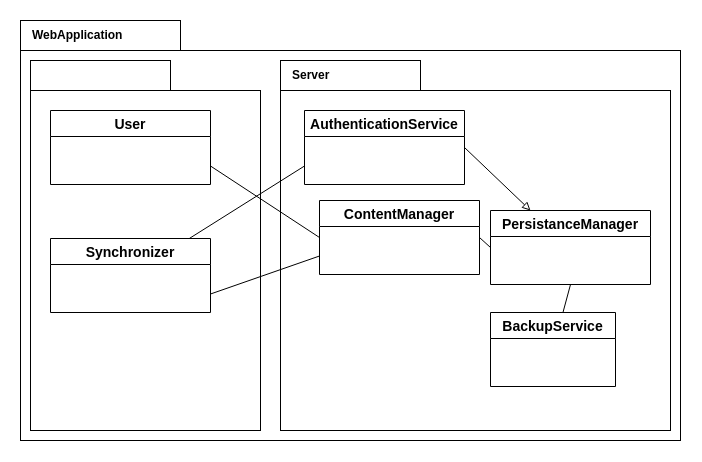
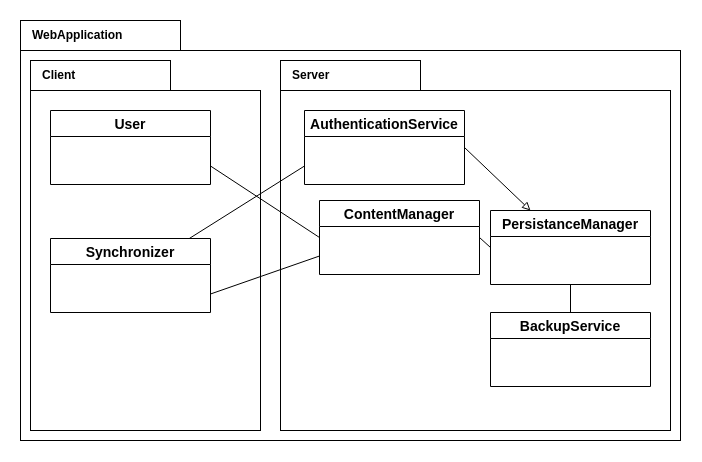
none -> (61, 76)
(553, 350) -> (571, 350)
